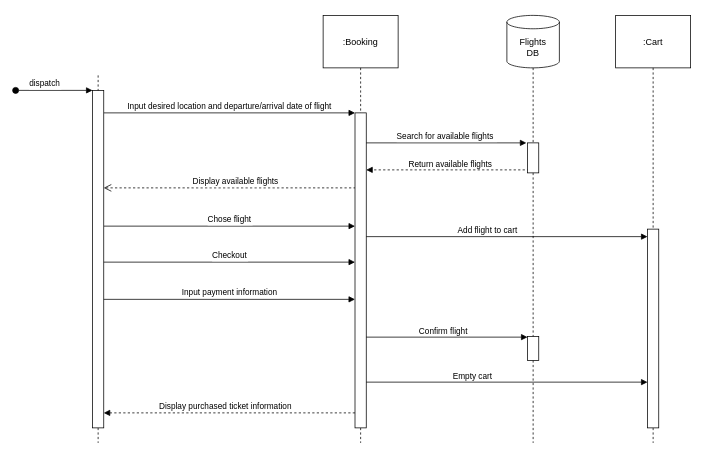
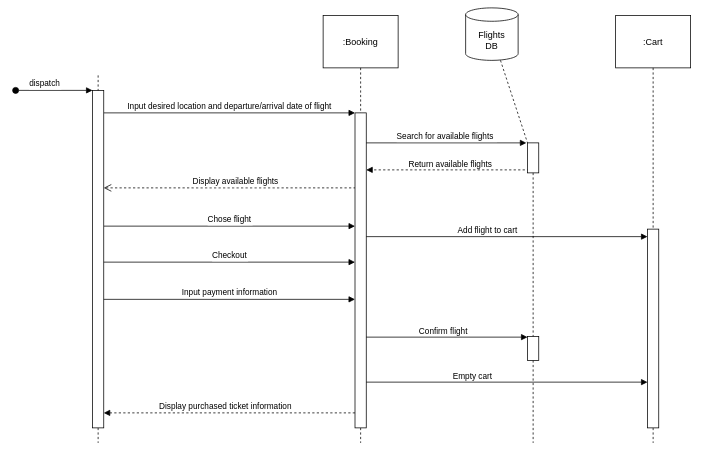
(533, 42) -> (492, 34)
